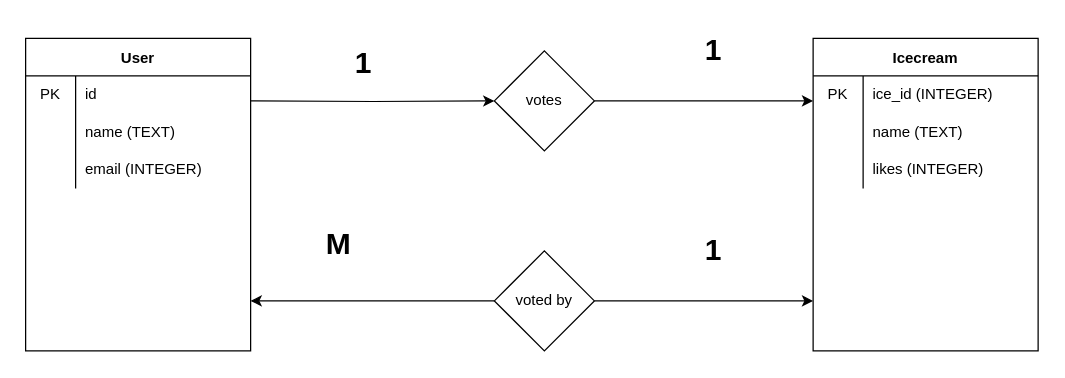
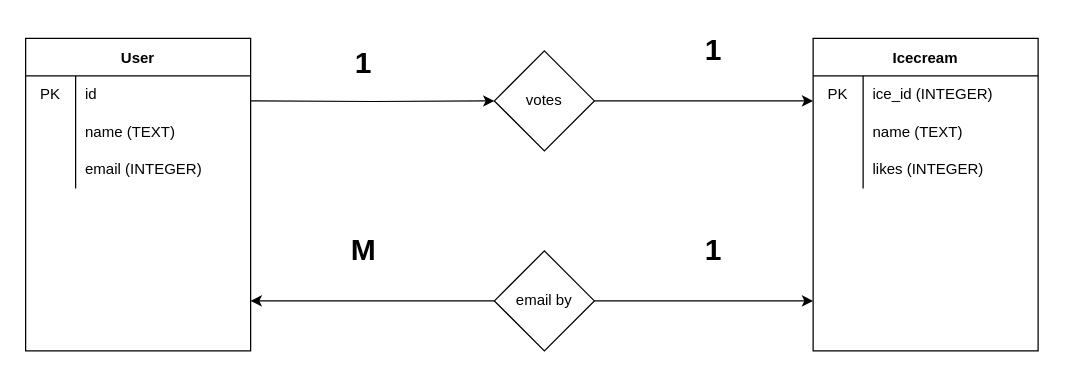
(338, 244) -> (363, 251)
(544, 301) -> (544, 301)
